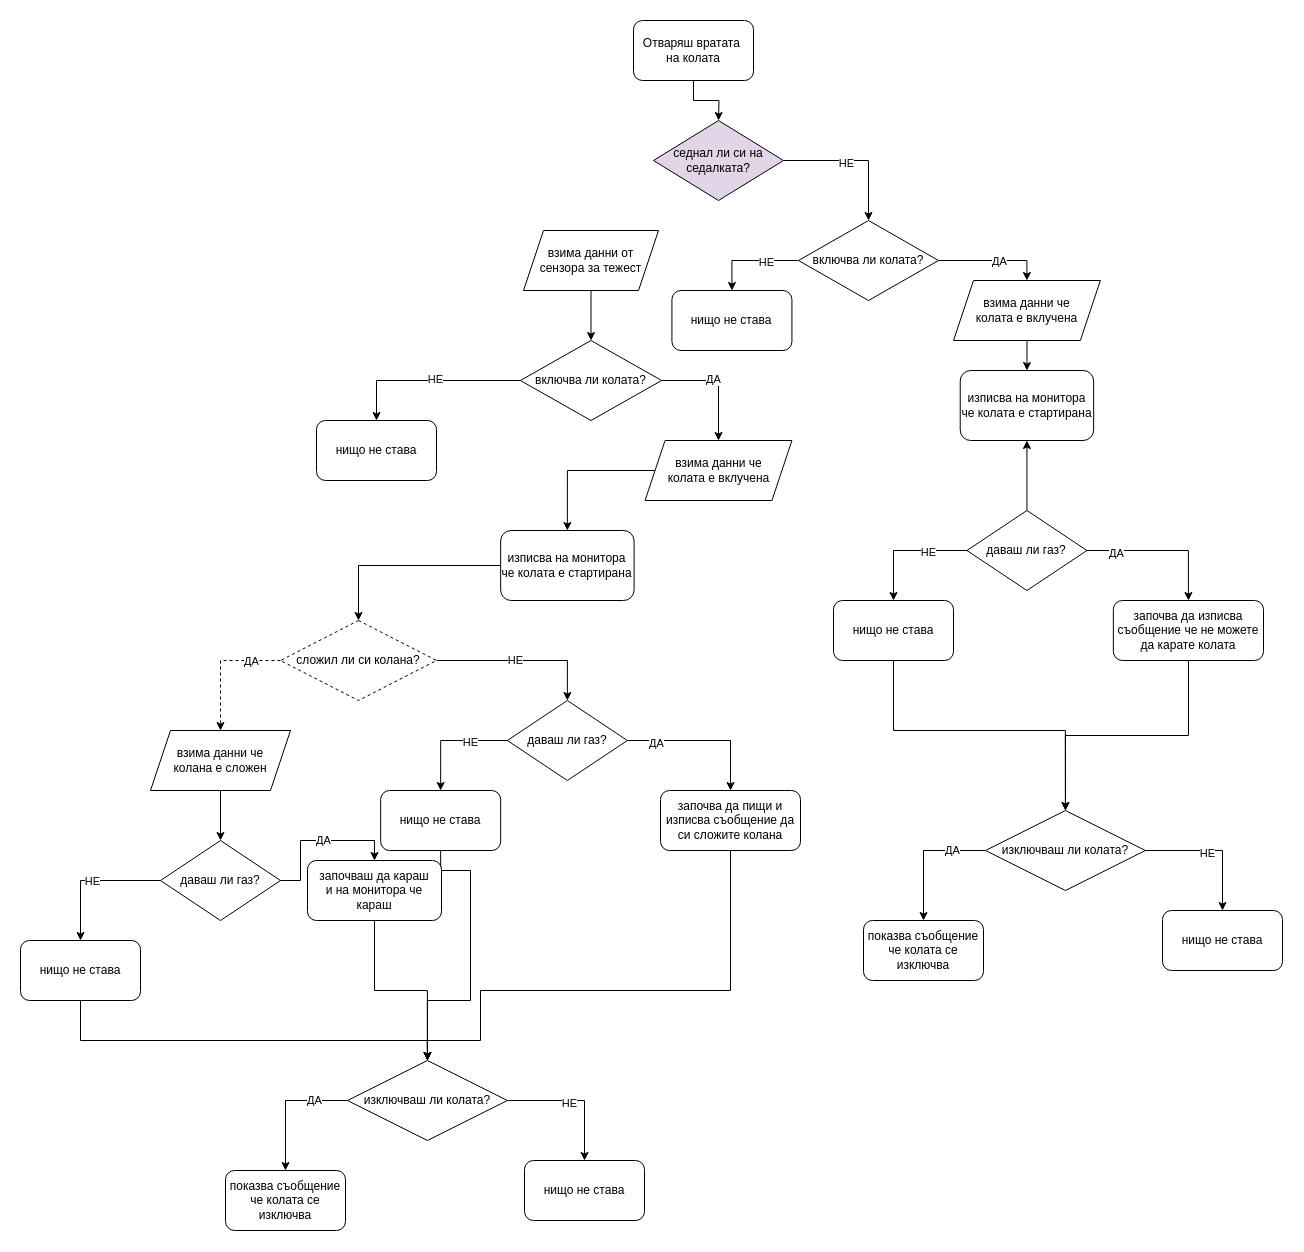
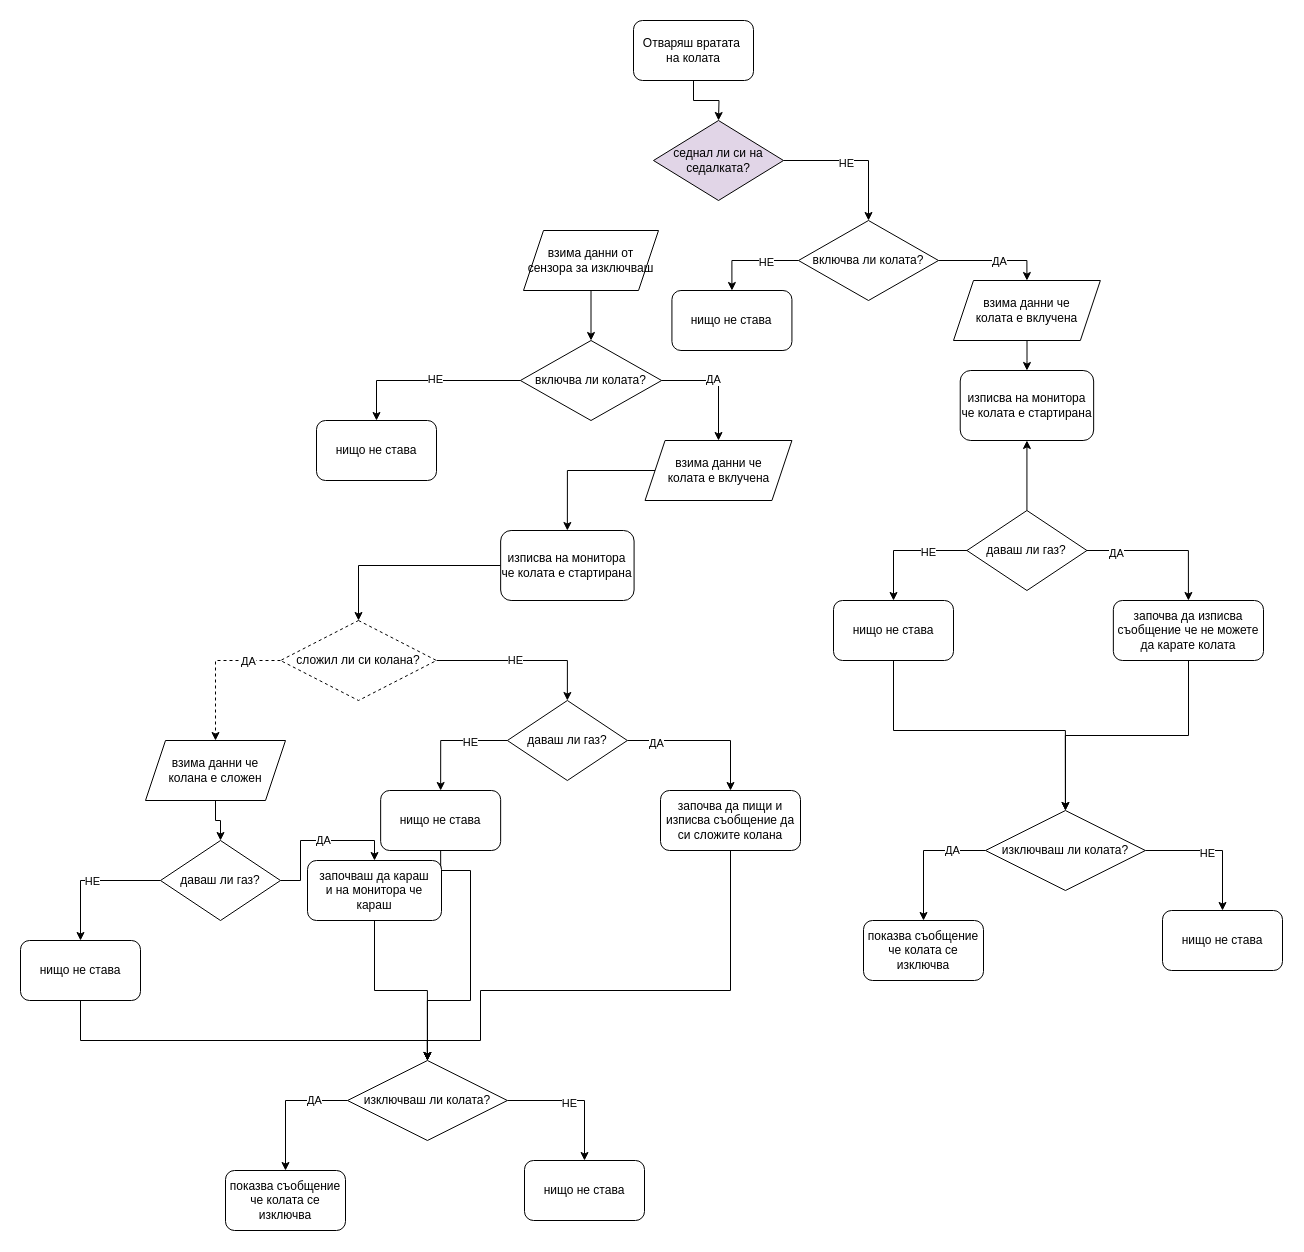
(591, 261) -> (591, 261)
(221, 761) -> (216, 771)
